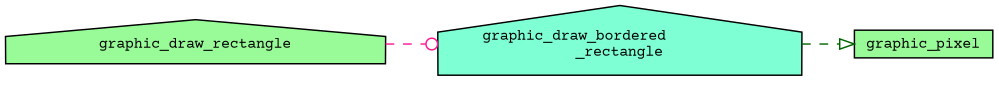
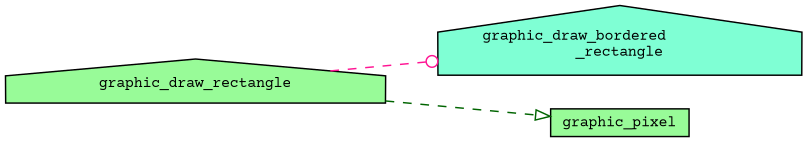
(821, 44) -> (460, 108)
